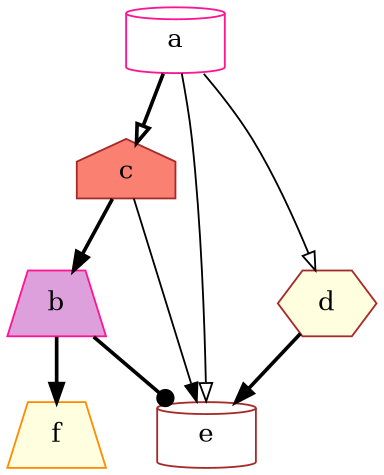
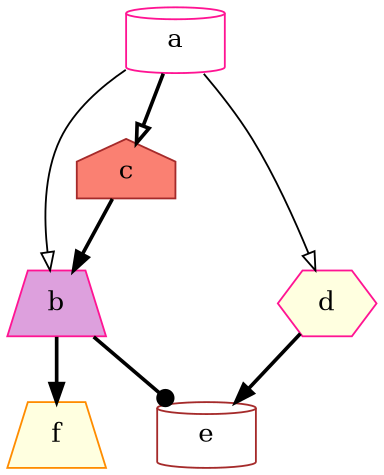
(199, 227) -> (57, 148)
(162, 291) -> none
(327, 303) -> (327, 303)
